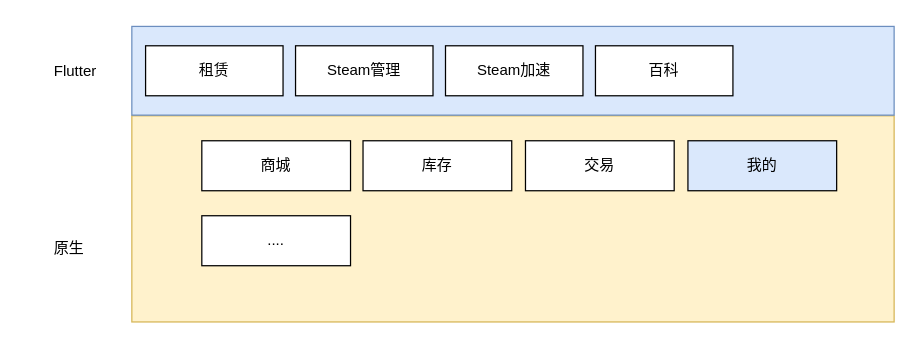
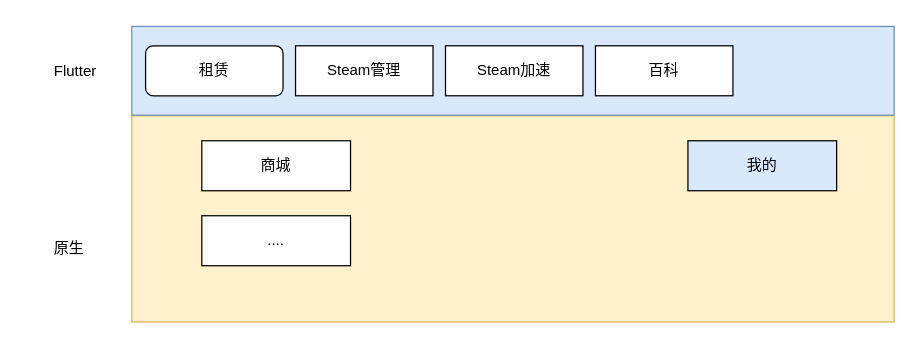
(214, 71) -> (214, 71)
(438, 166) -> none
(600, 166) -> none
